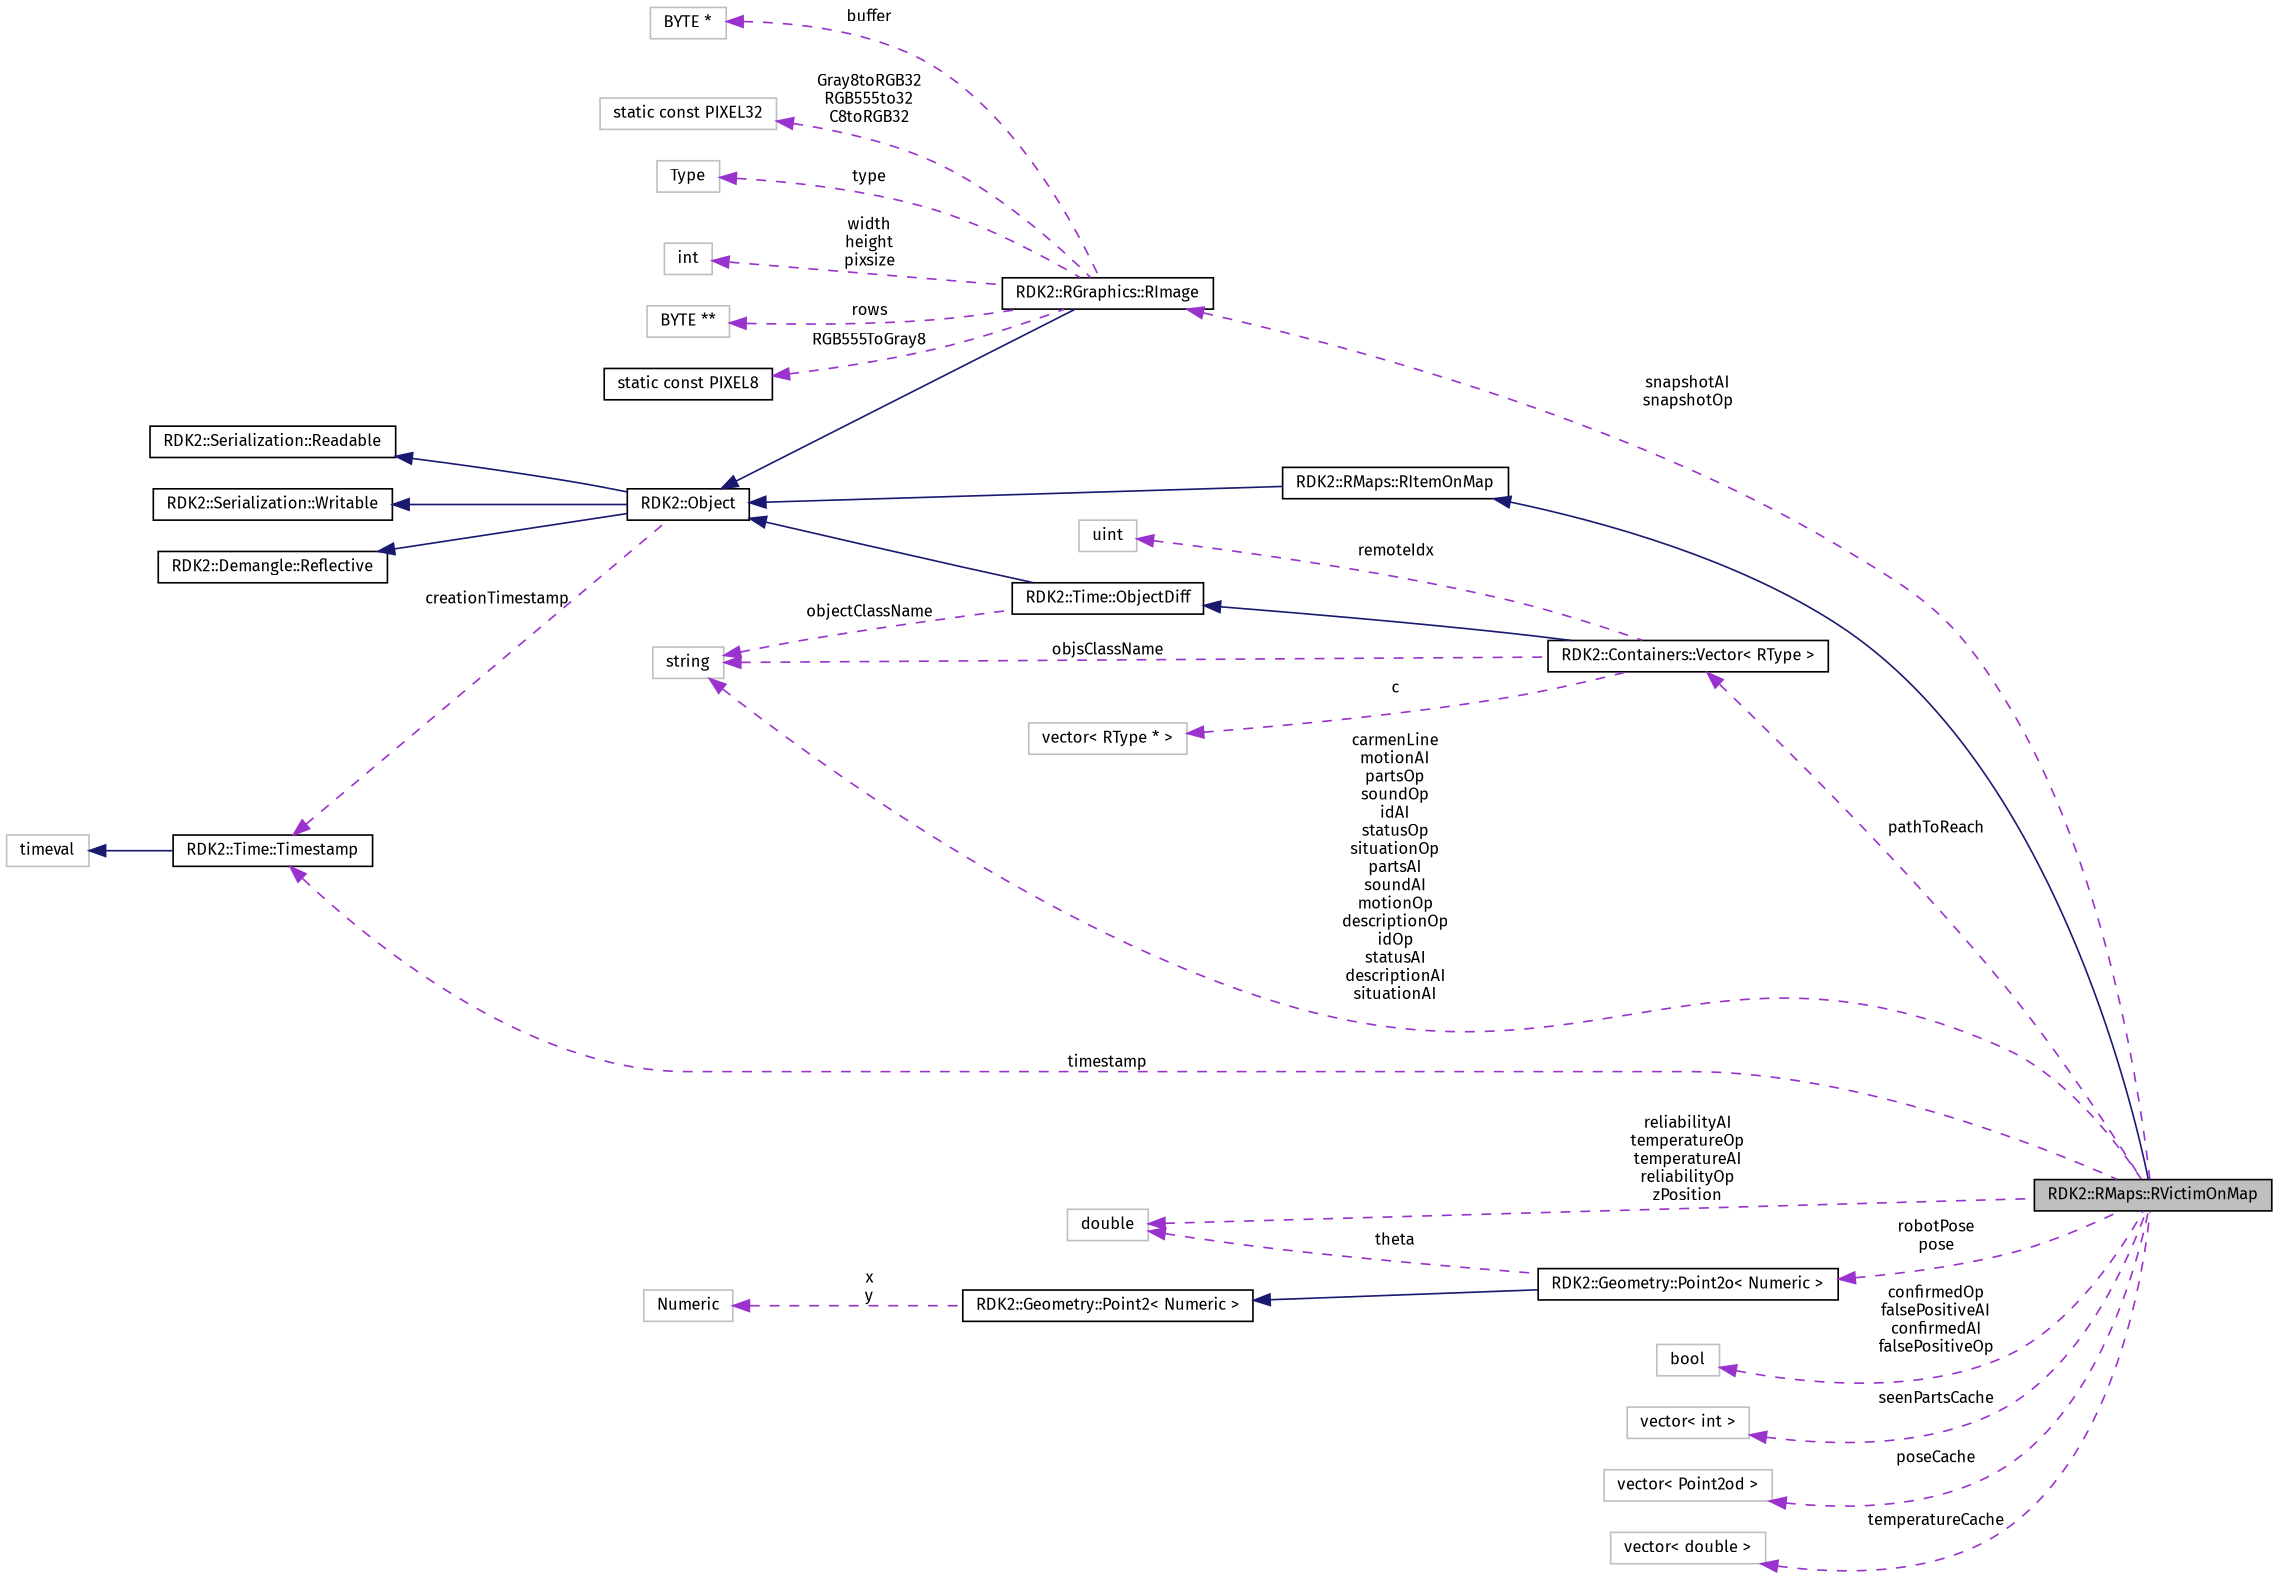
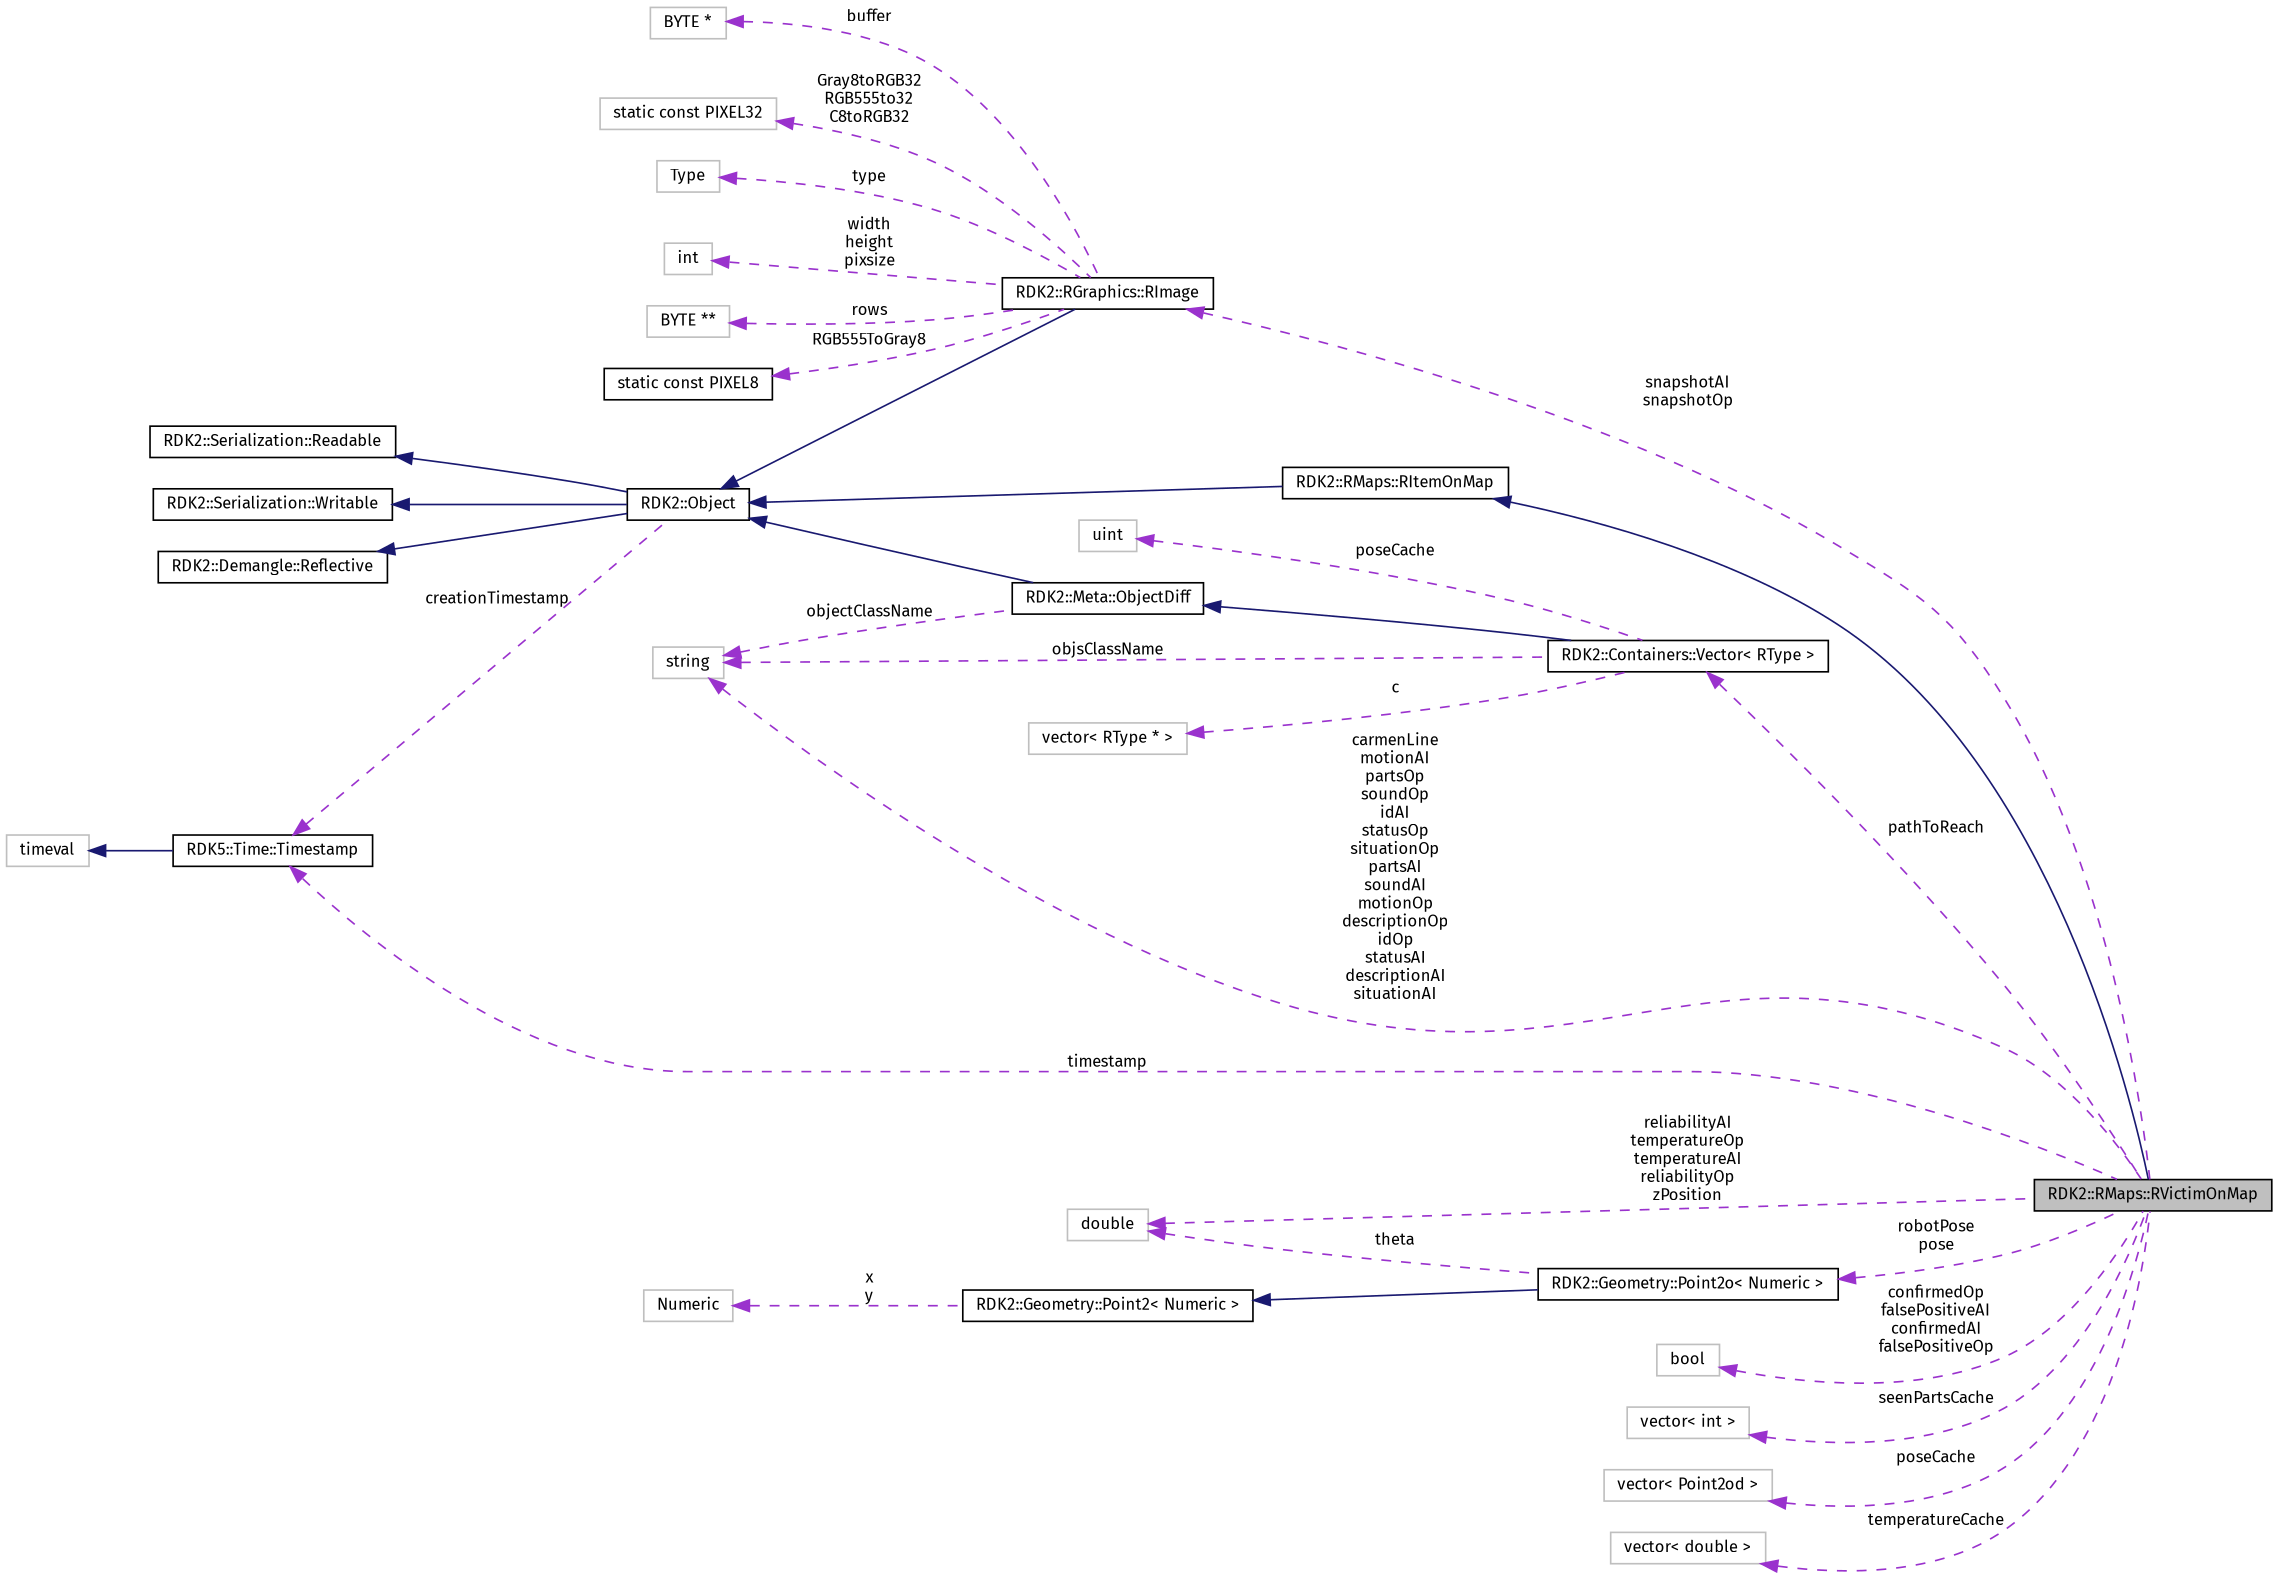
(1396, 551) -> (1396, 551)
(1108, 598) -> (1108, 598)
(273, 851) -> (273, 851)
